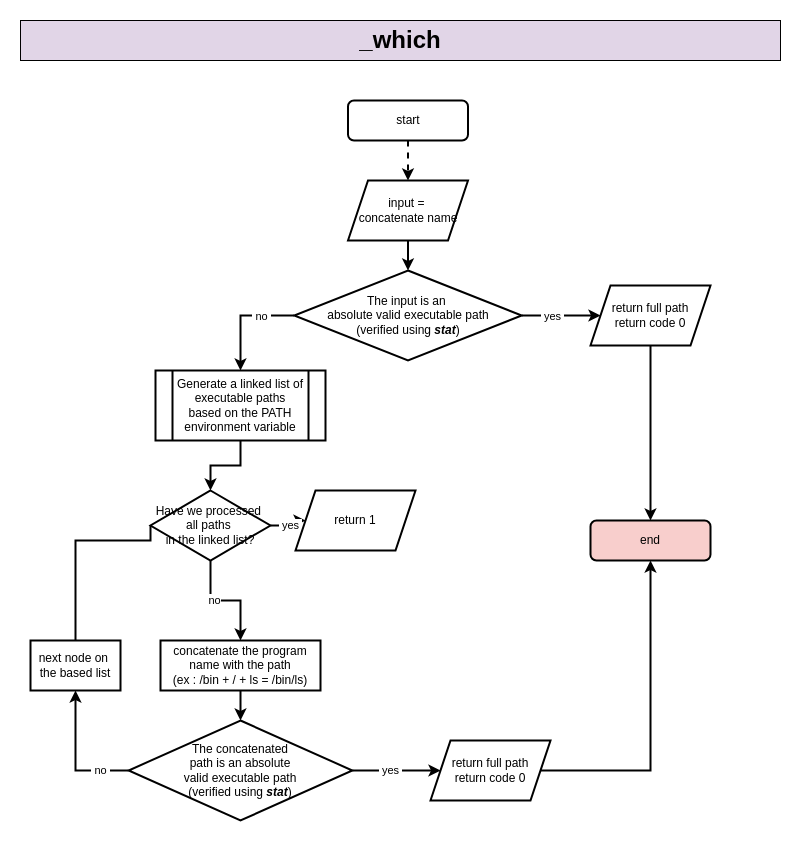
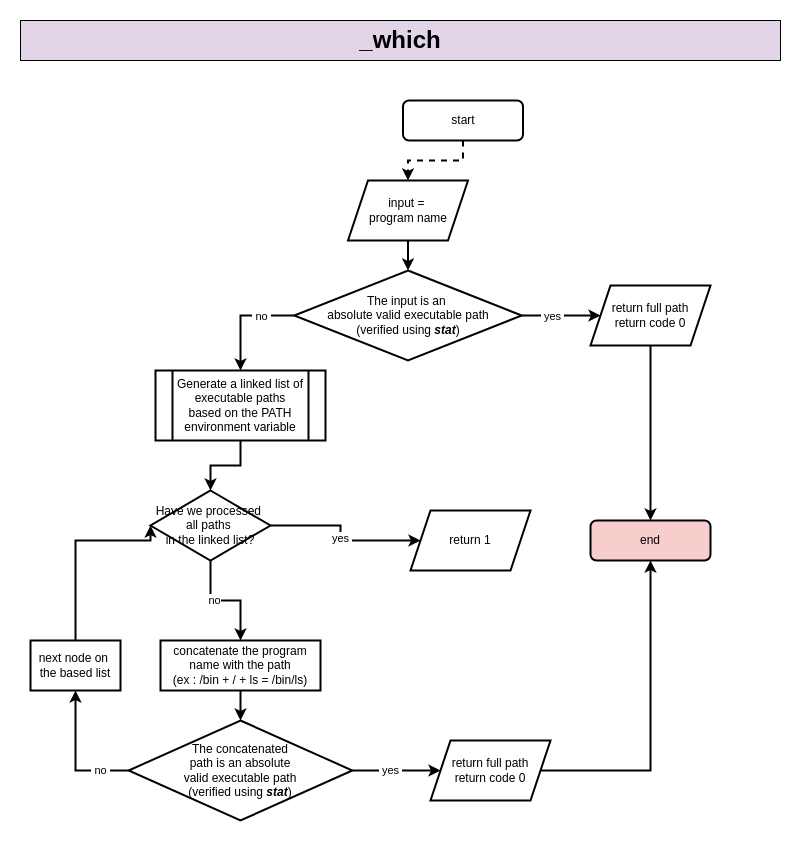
(408, 121) -> (463, 121)
(409, 211) -> (409, 211)
(356, 521) -> (471, 541)
(151, 533) -> (151, 536)
